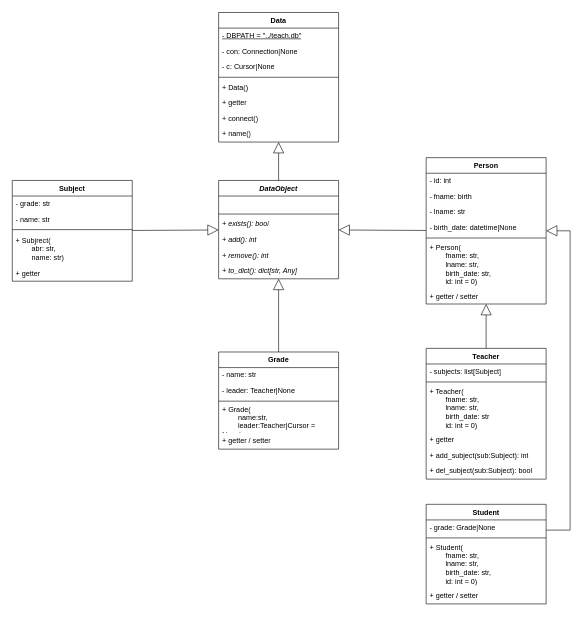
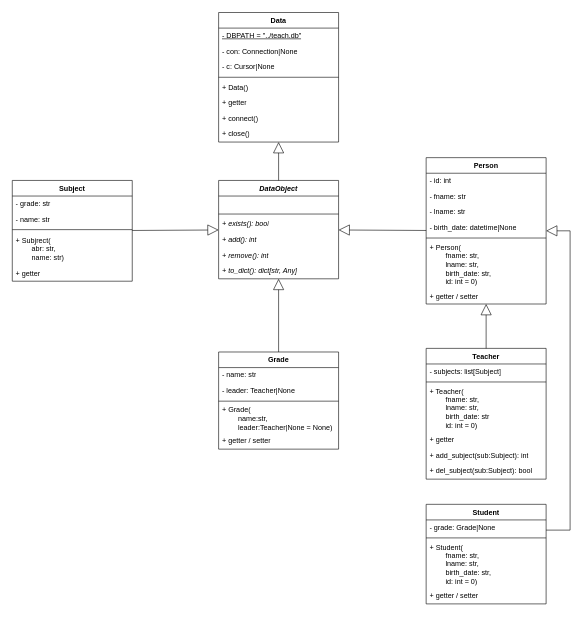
(237, 134) -> (239, 134)
(454, 197) -> (451, 197)
(276, 419) -> (272, 419)
